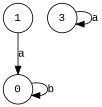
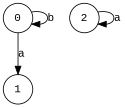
(62, 18) -> (84, 18)
(18, 50) -> (18, 50)
